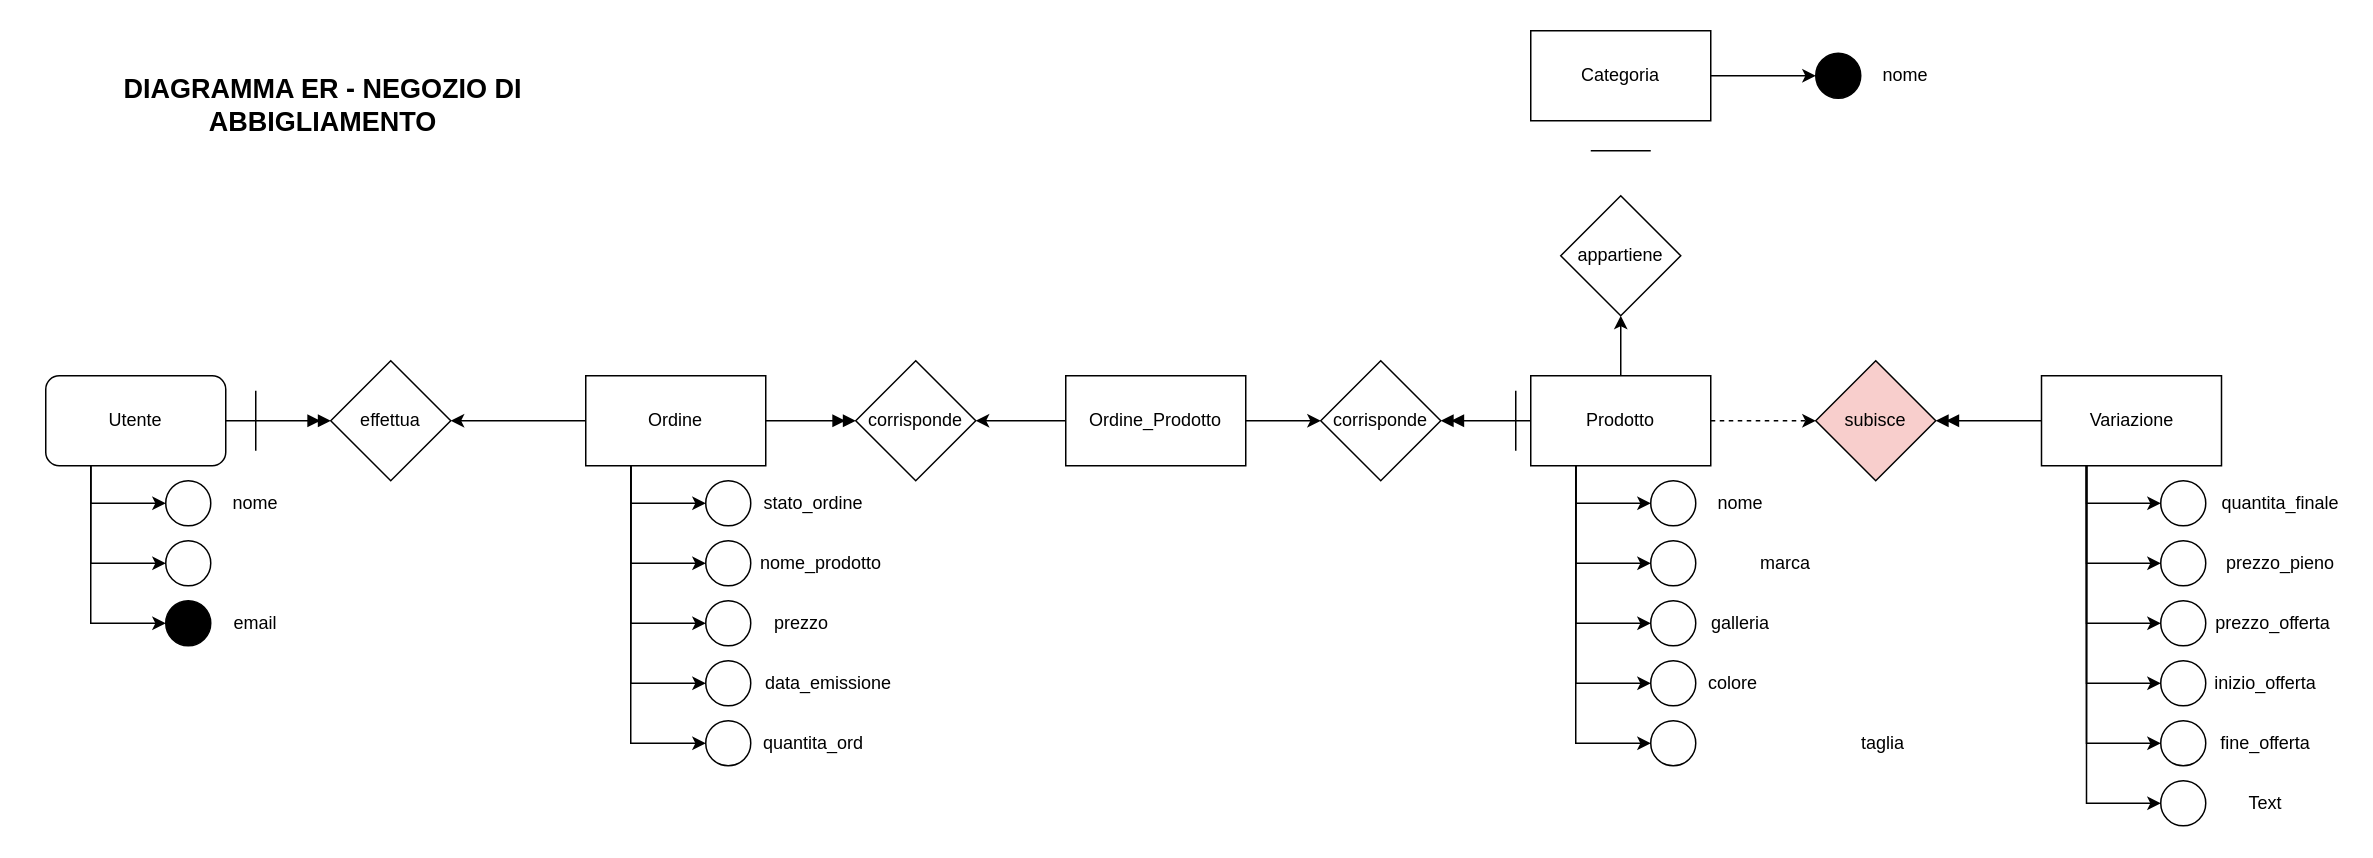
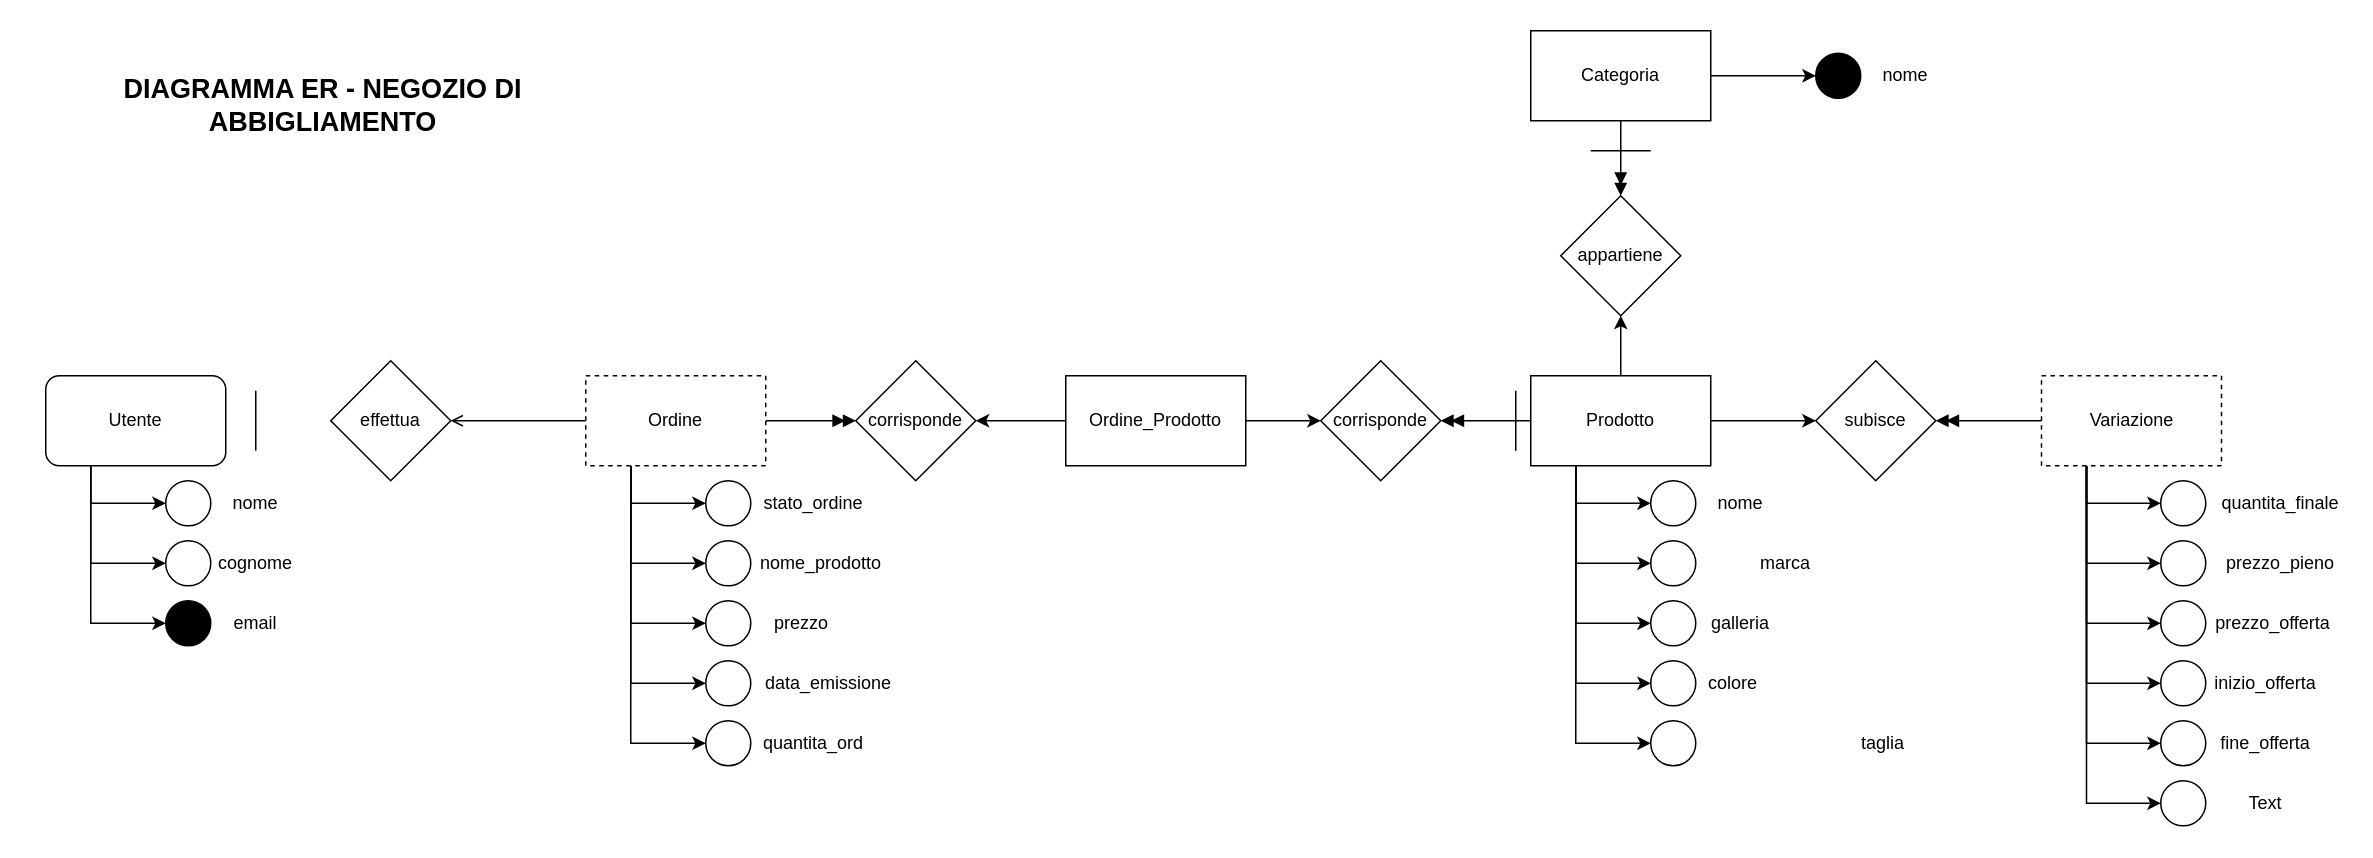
none -> (1621, 147)
(267, 421) -> none
(462, 421) -> (459, 421)
(676, 421) -> (676, 421)
(1757, 421) -> (1757, 421)
(1876, 421) -> (1876, 421)
(2132, 421) -> (2132, 421)
none -> (256, 563)
